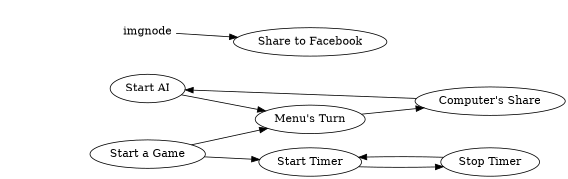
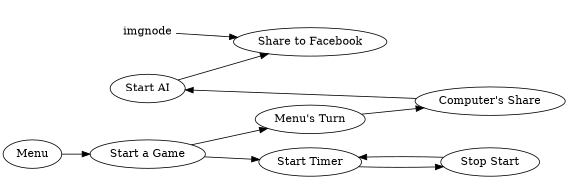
(219, 102) -> (219, 68)
none -> (32, 154)
(490, 162) -> (490, 162)
